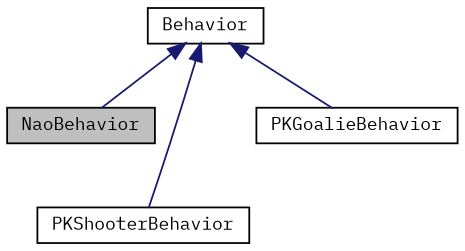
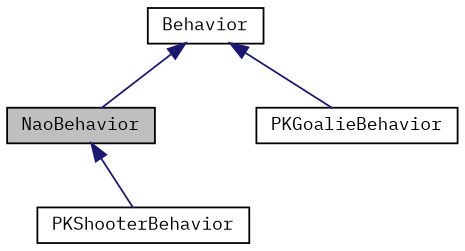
(173, 135) -> (117, 183)
